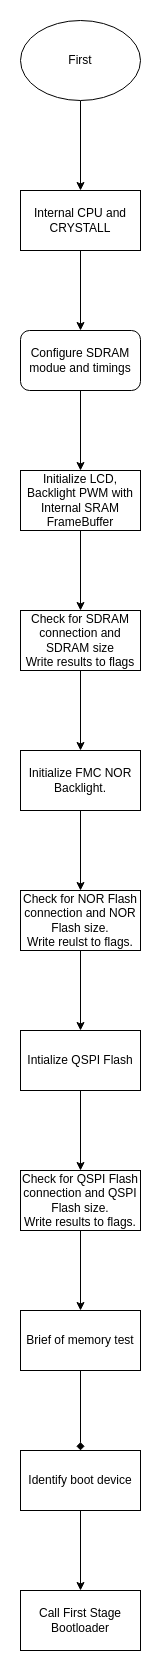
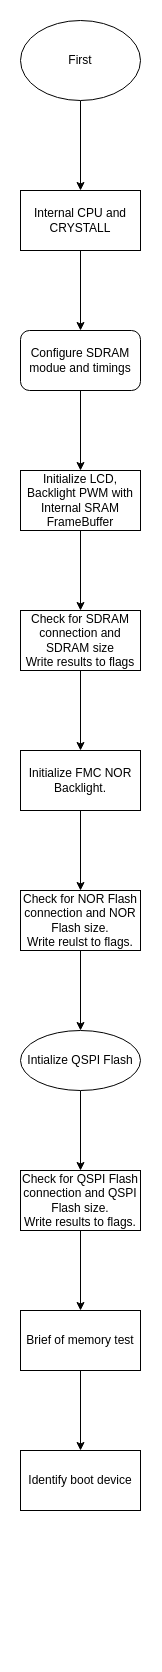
(81, 1061) -> (81, 1061)
(81, 1442) -> (81, 1442)
(81, 1547) -> none
(81, 1621) -> none
